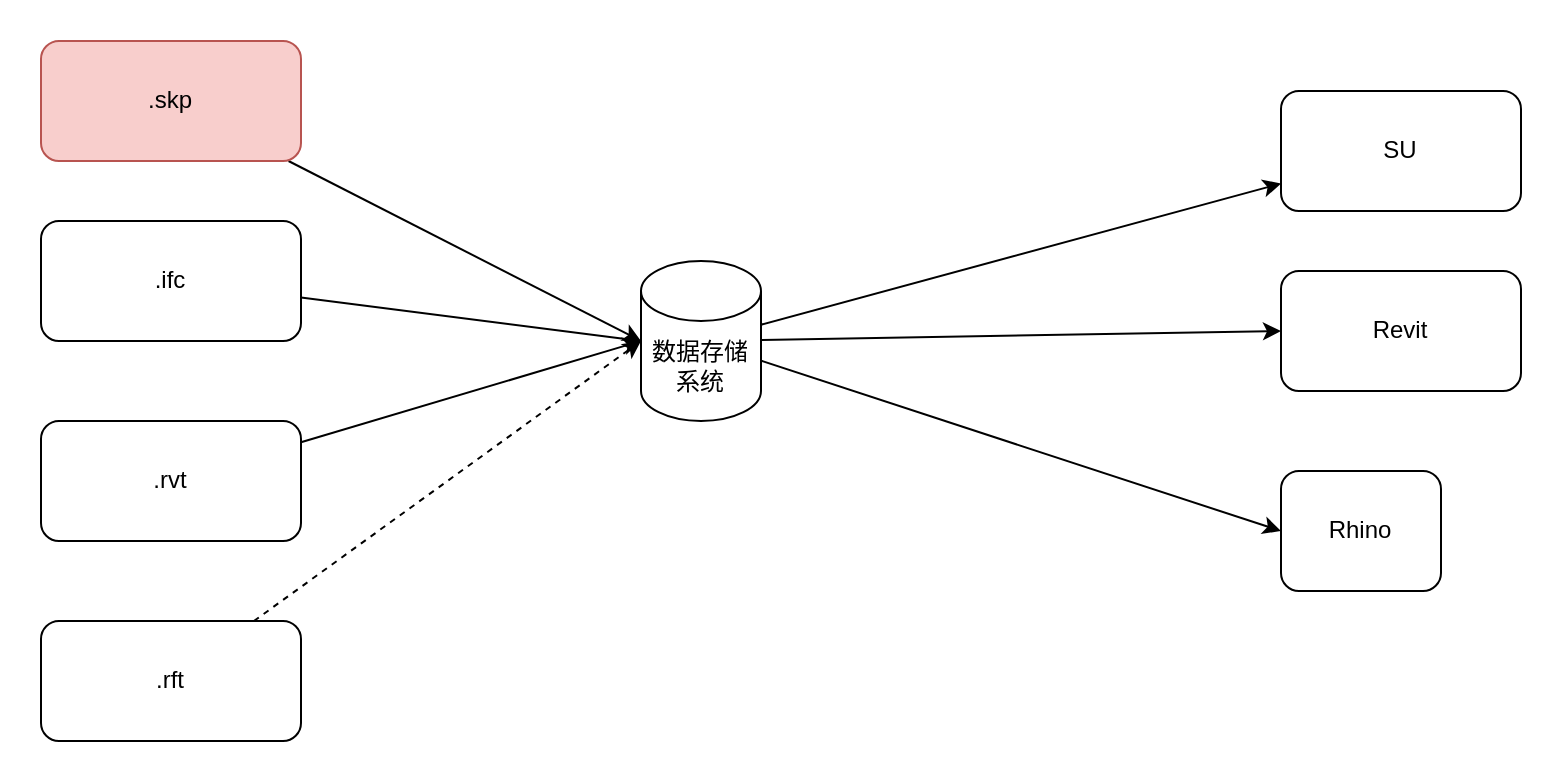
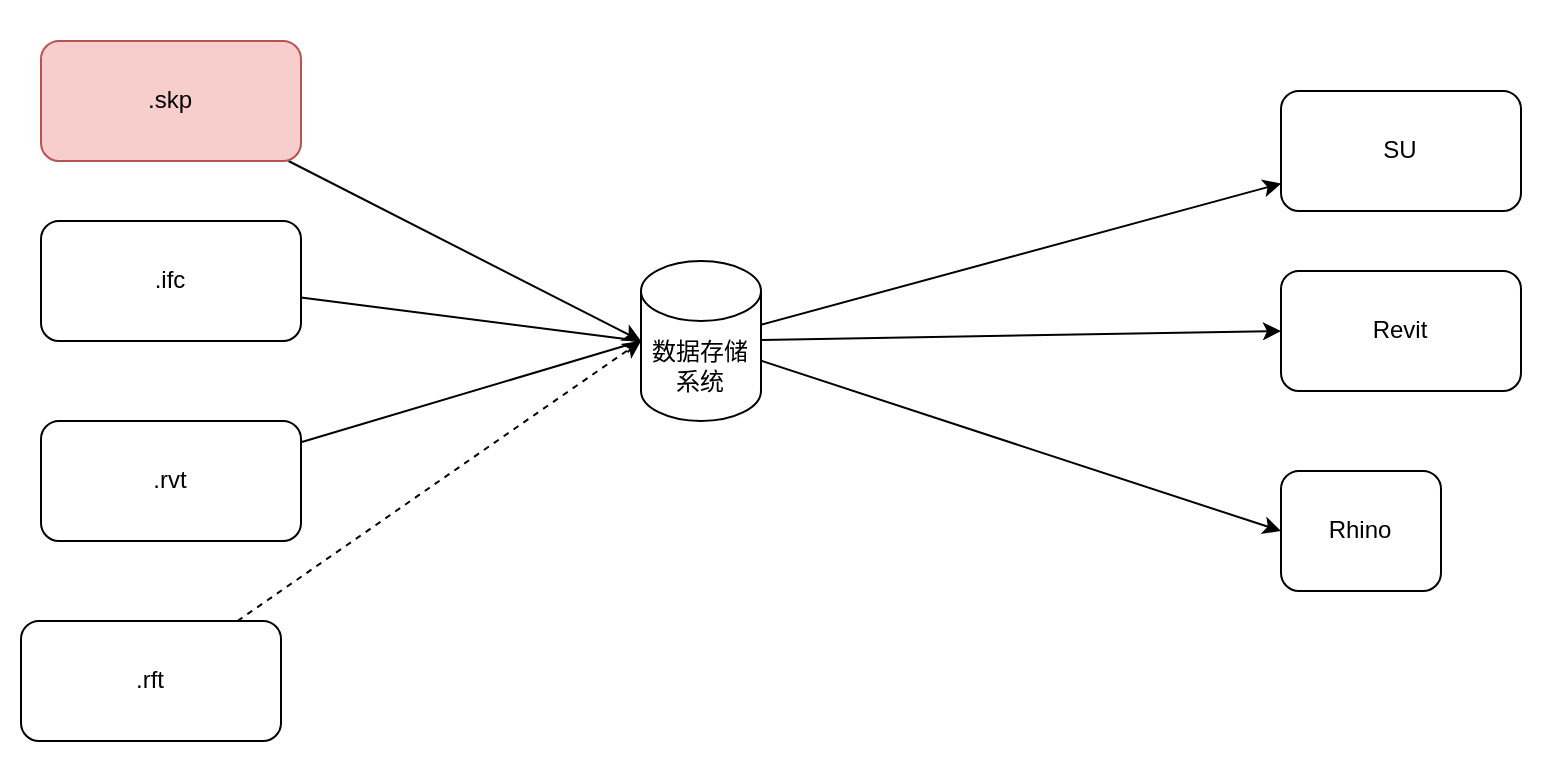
(625, 346) -> (630, 344)
(171, 681) -> (151, 681)
